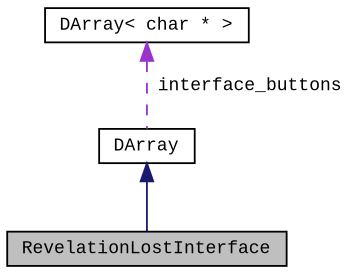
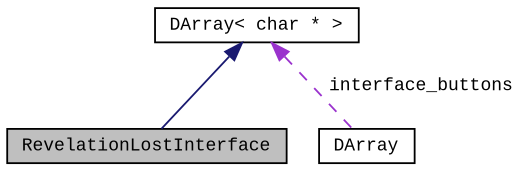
(147, 207) -> (195, 93)
